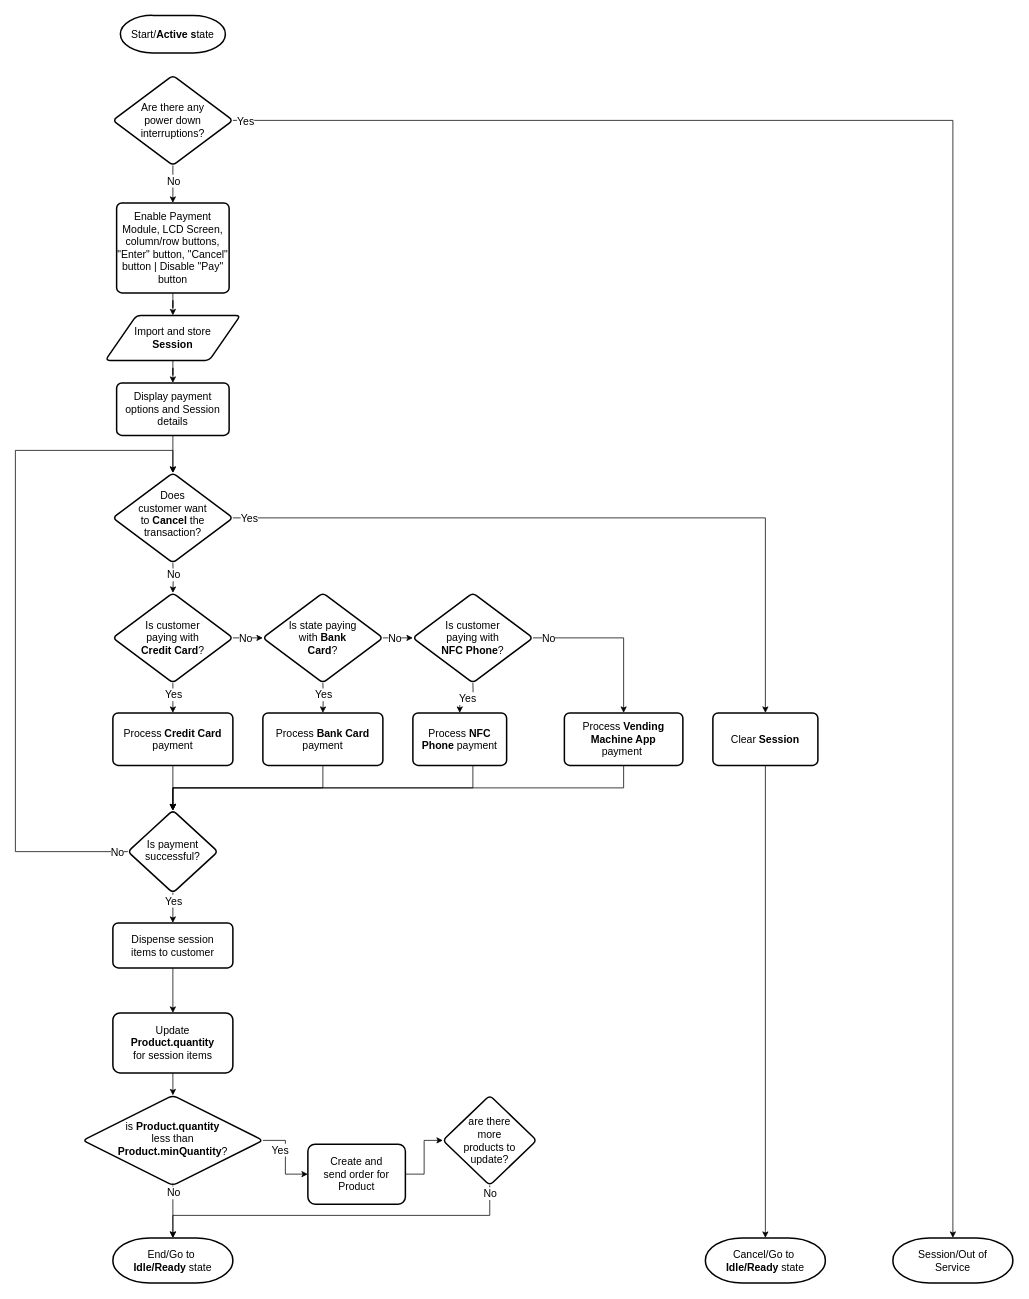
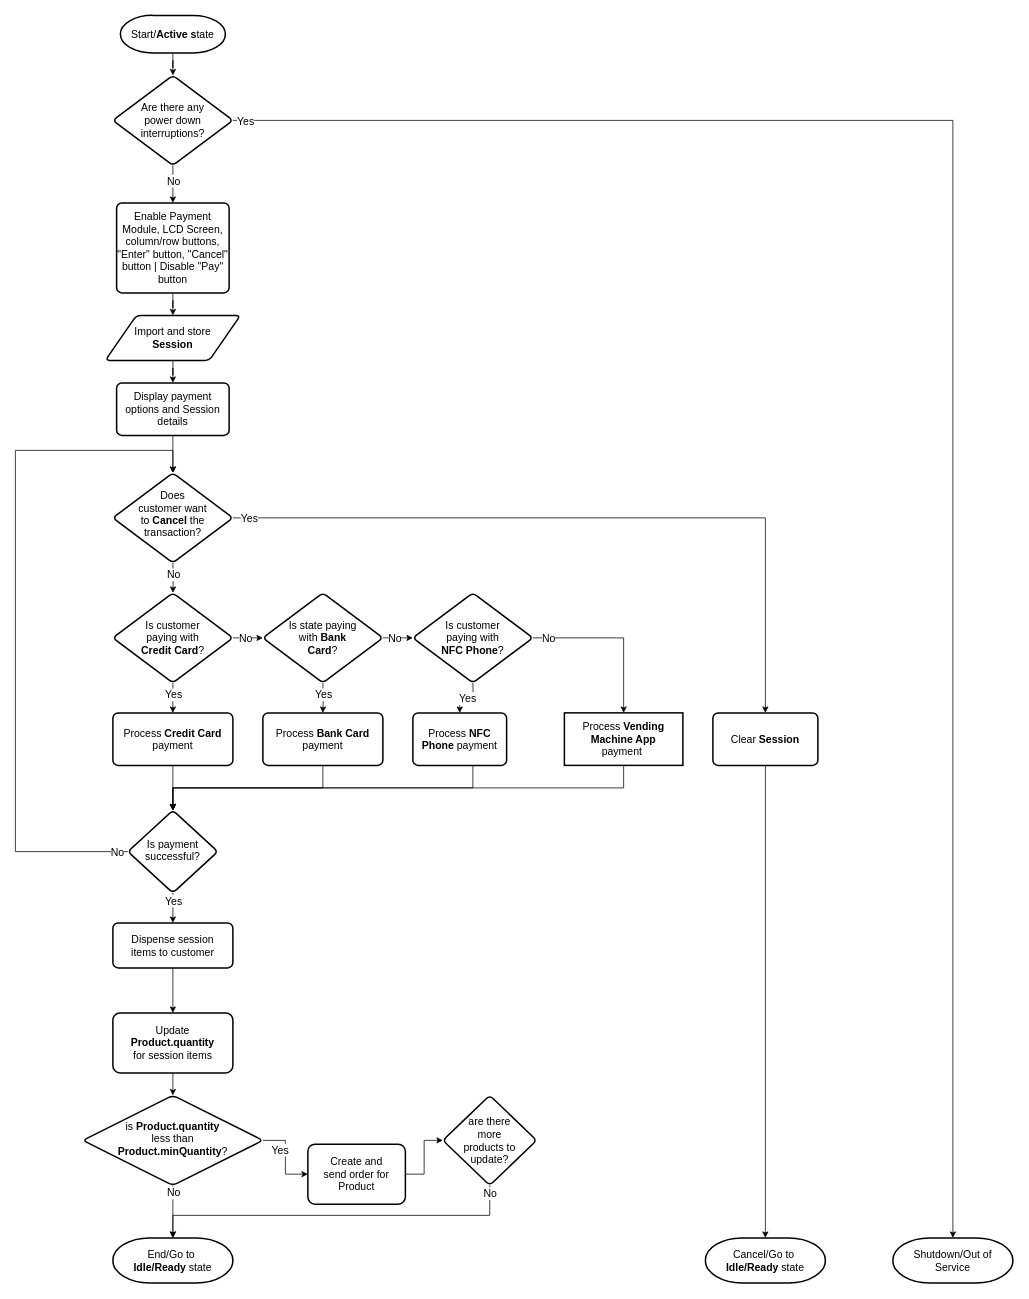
none -> (173, 65)
(624, 739) -> (624, 739)
(953, 1260) -> (953, 1260)
